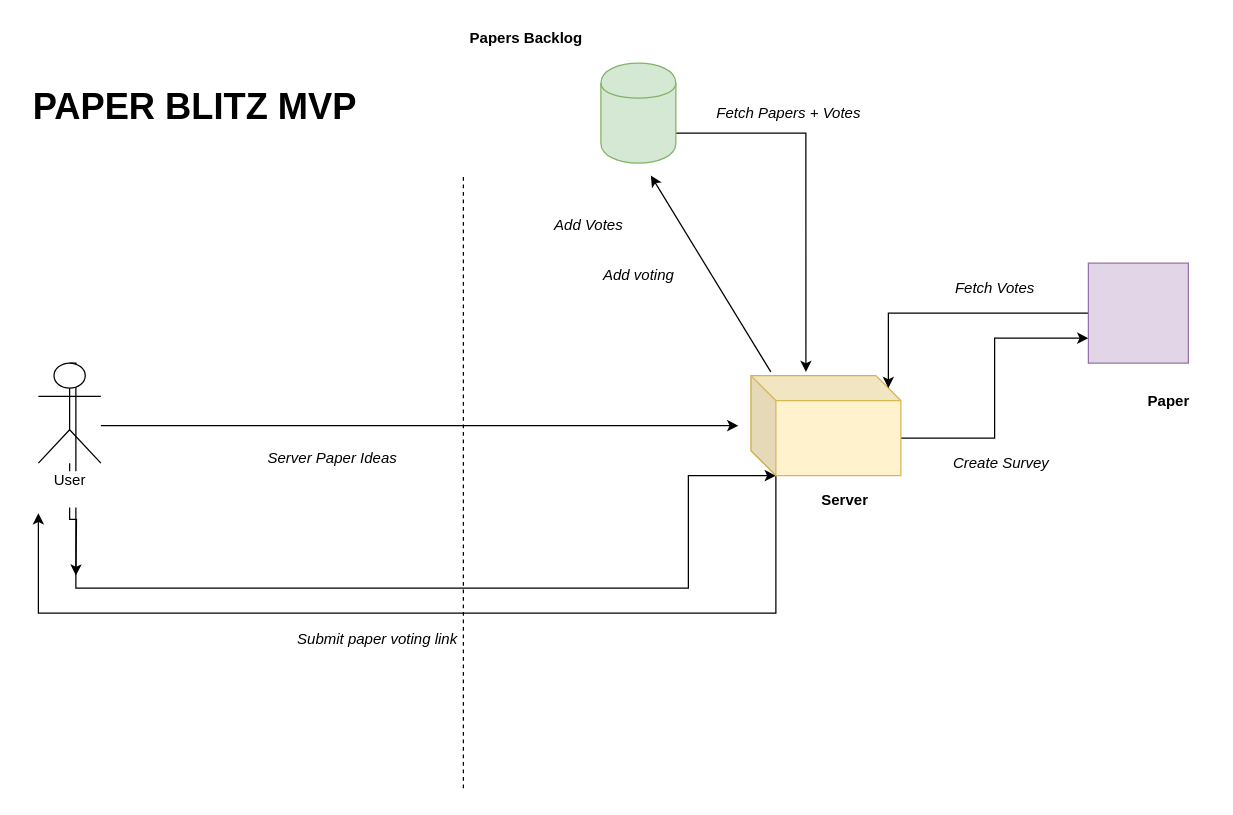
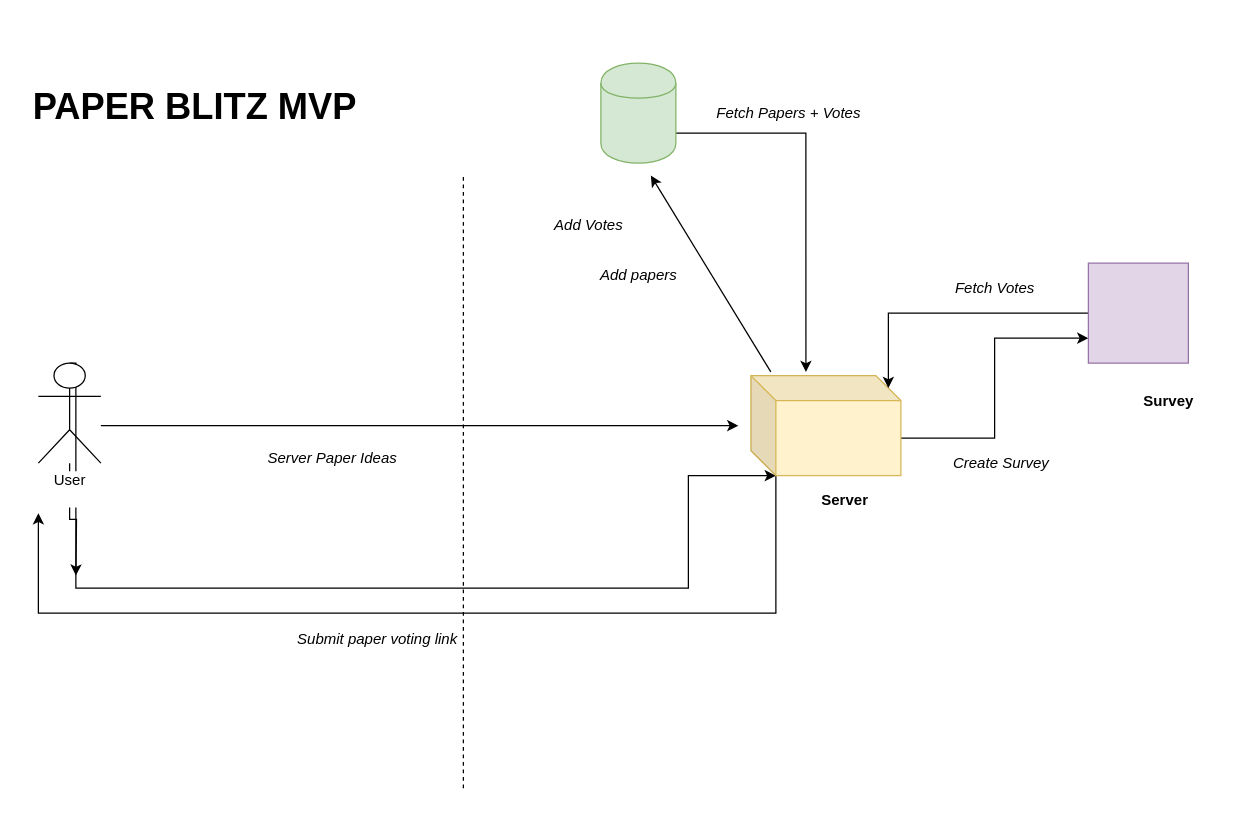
(526, 38) -> none
(639, 276) -> (639, 276)
(1169, 402) -> (1169, 402)
